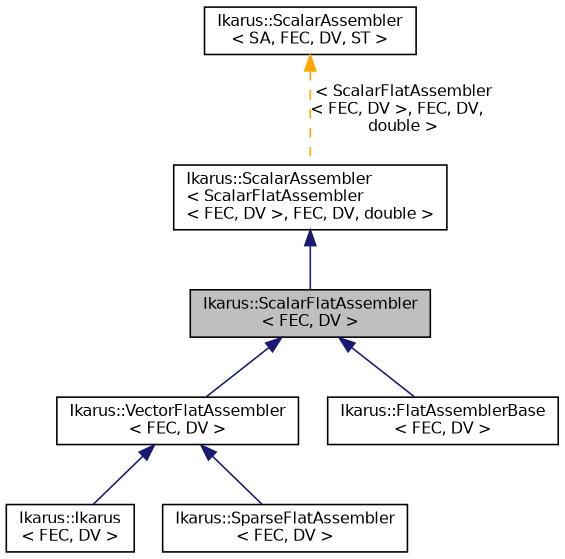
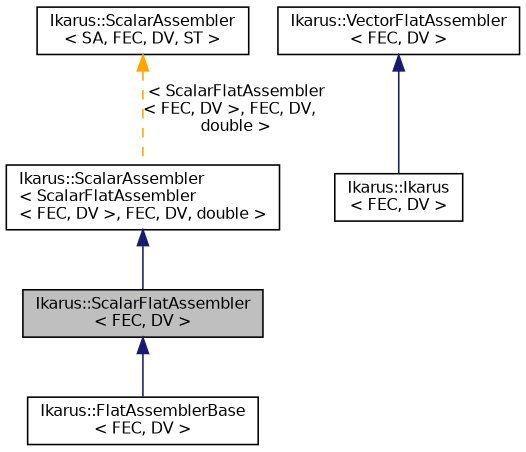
(237, 372) -> none
(285, 528) -> none
